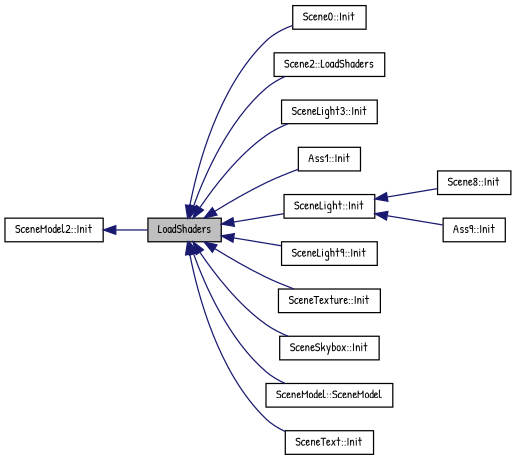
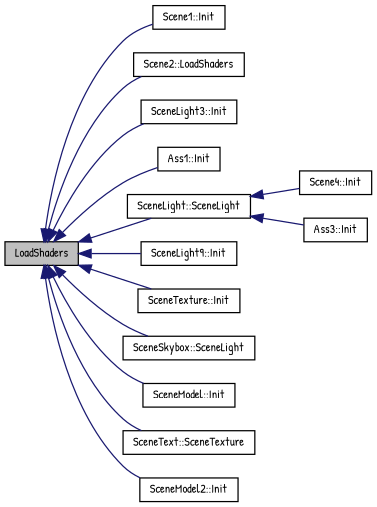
(329, 17) -> (189, 17)
(474, 183) -> (336, 183)
(329, 206) -> (189, 206)
(132, 230) -> (74, 388)
(474, 230) -> (336, 230)
(329, 348) -> (189, 348)
(329, 395) -> (189, 395)
(329, 443) -> (189, 443)
